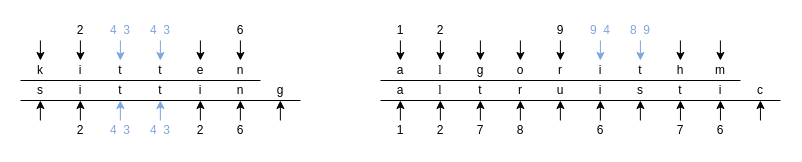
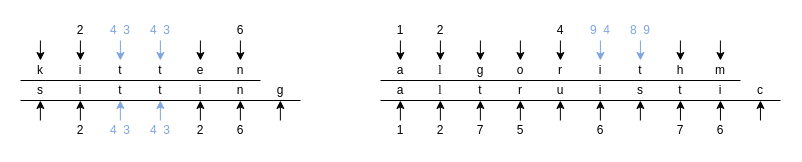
(561, 31) -> (561, 31)
(521, 131) -> (521, 131)
